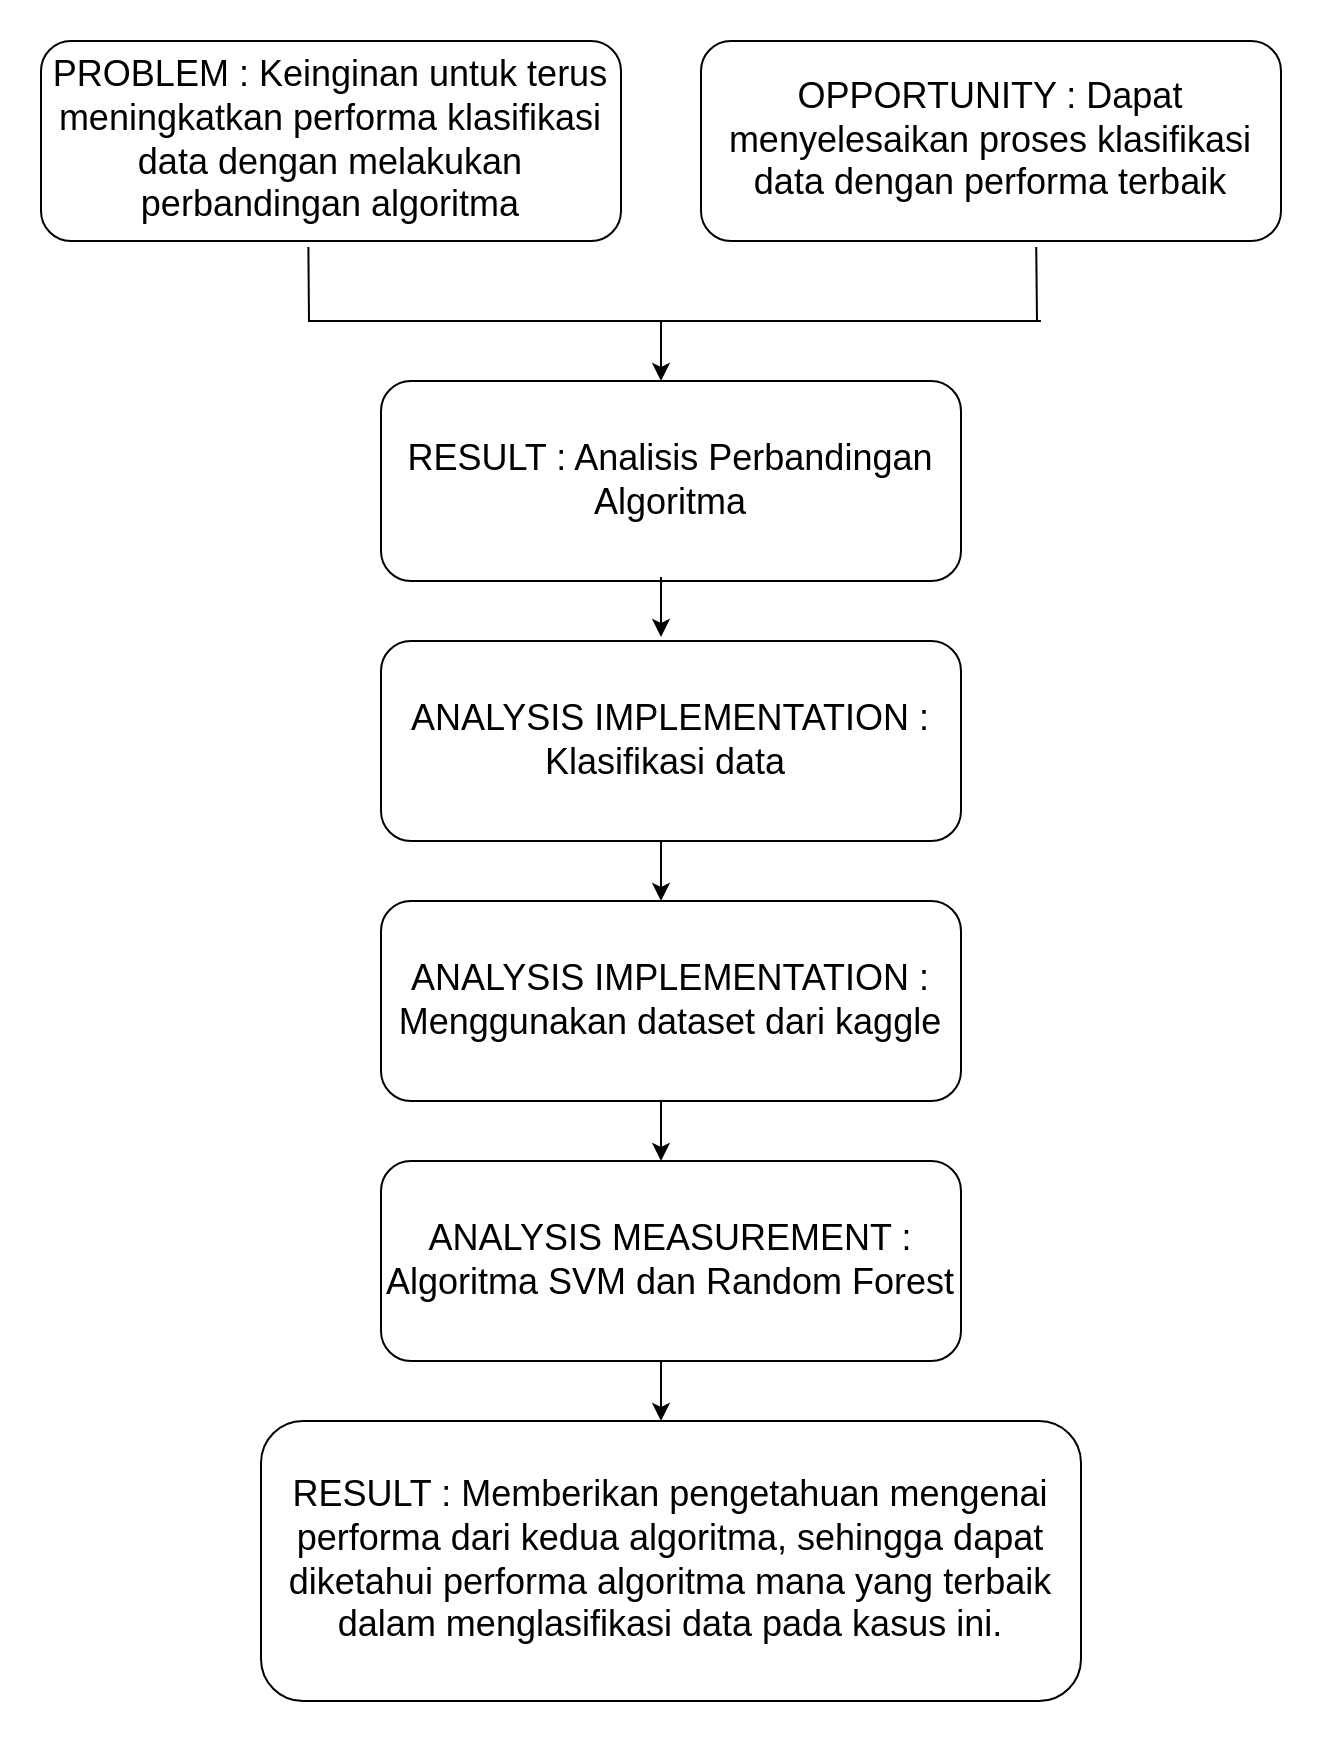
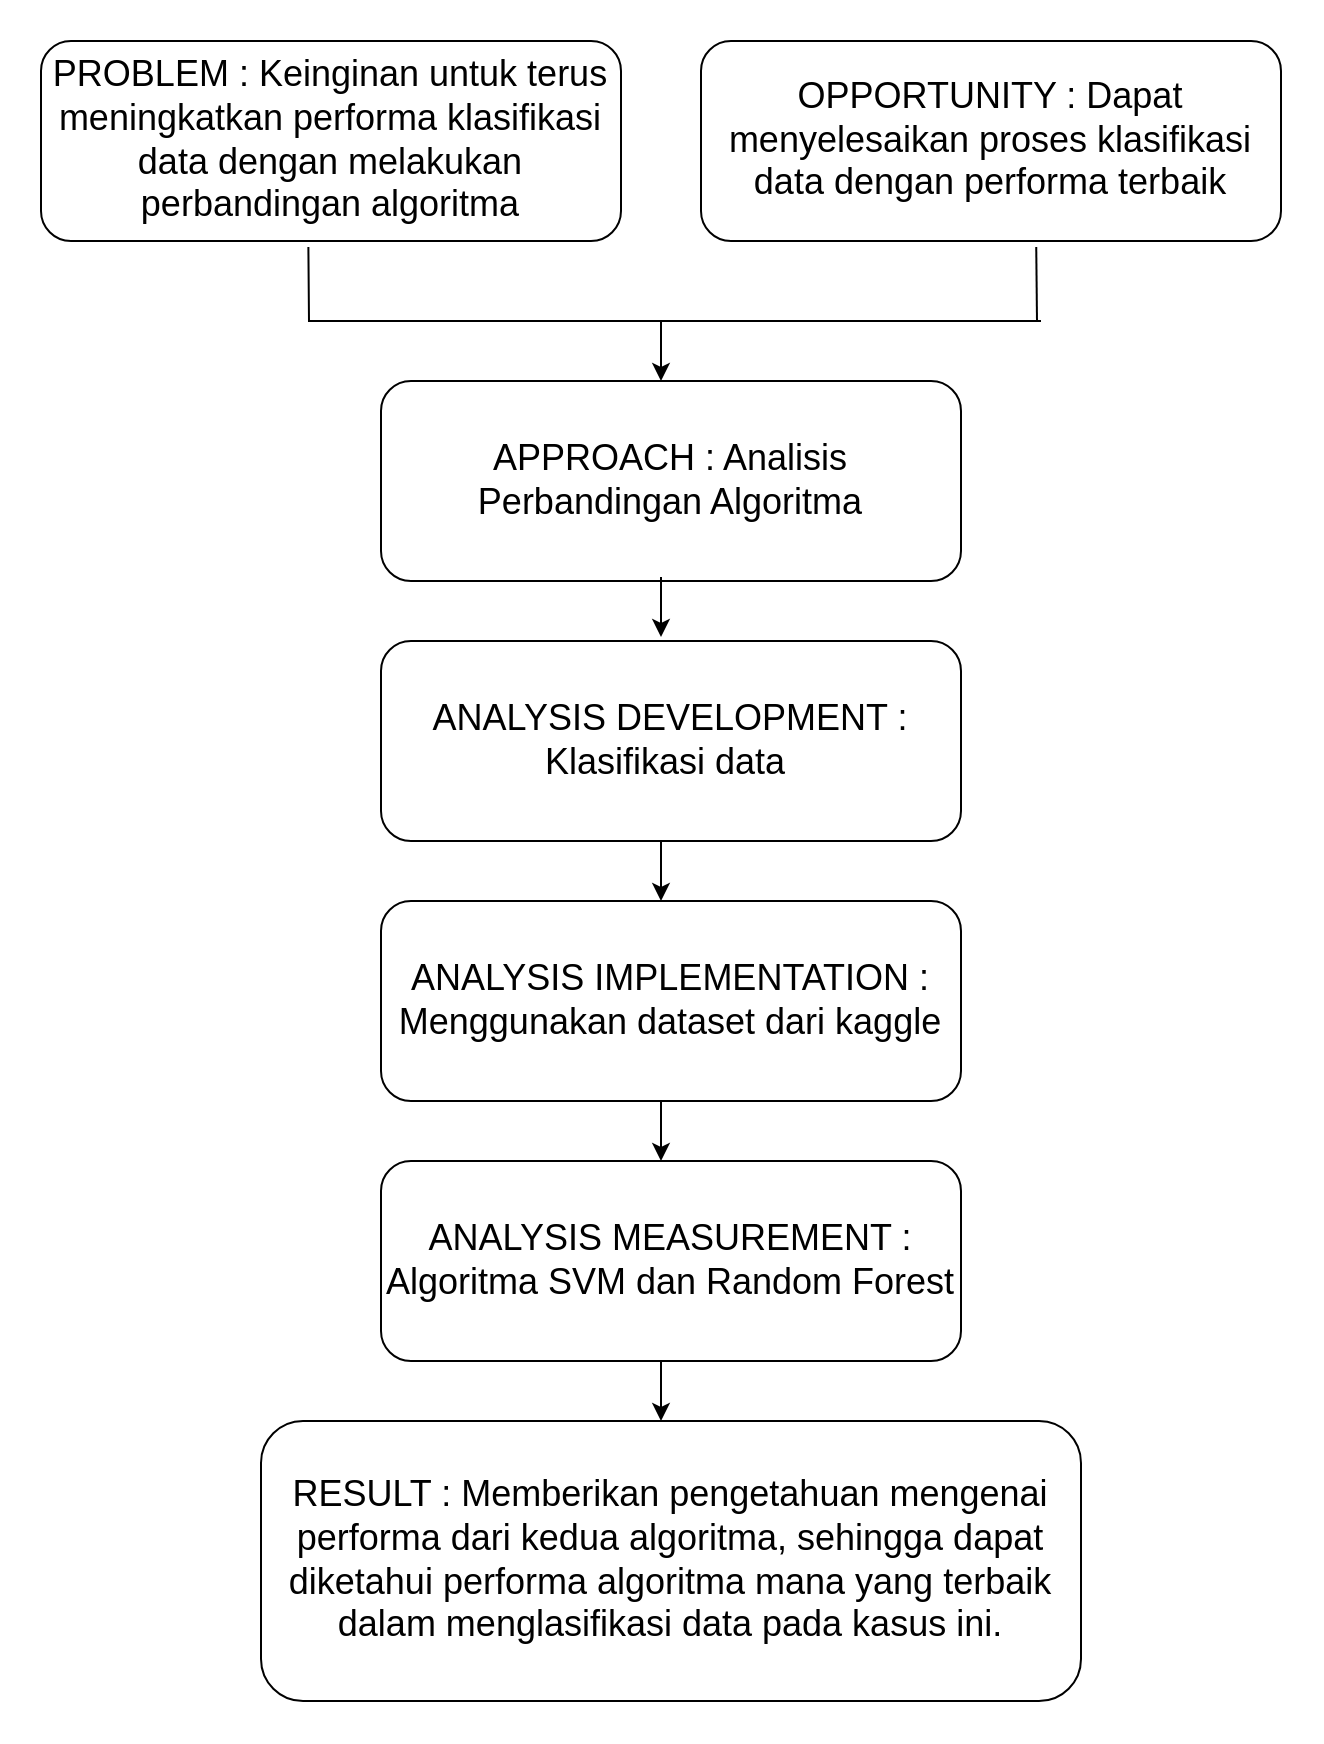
(671, 481) -> (671, 481)
(671, 741) -> (671, 741)
